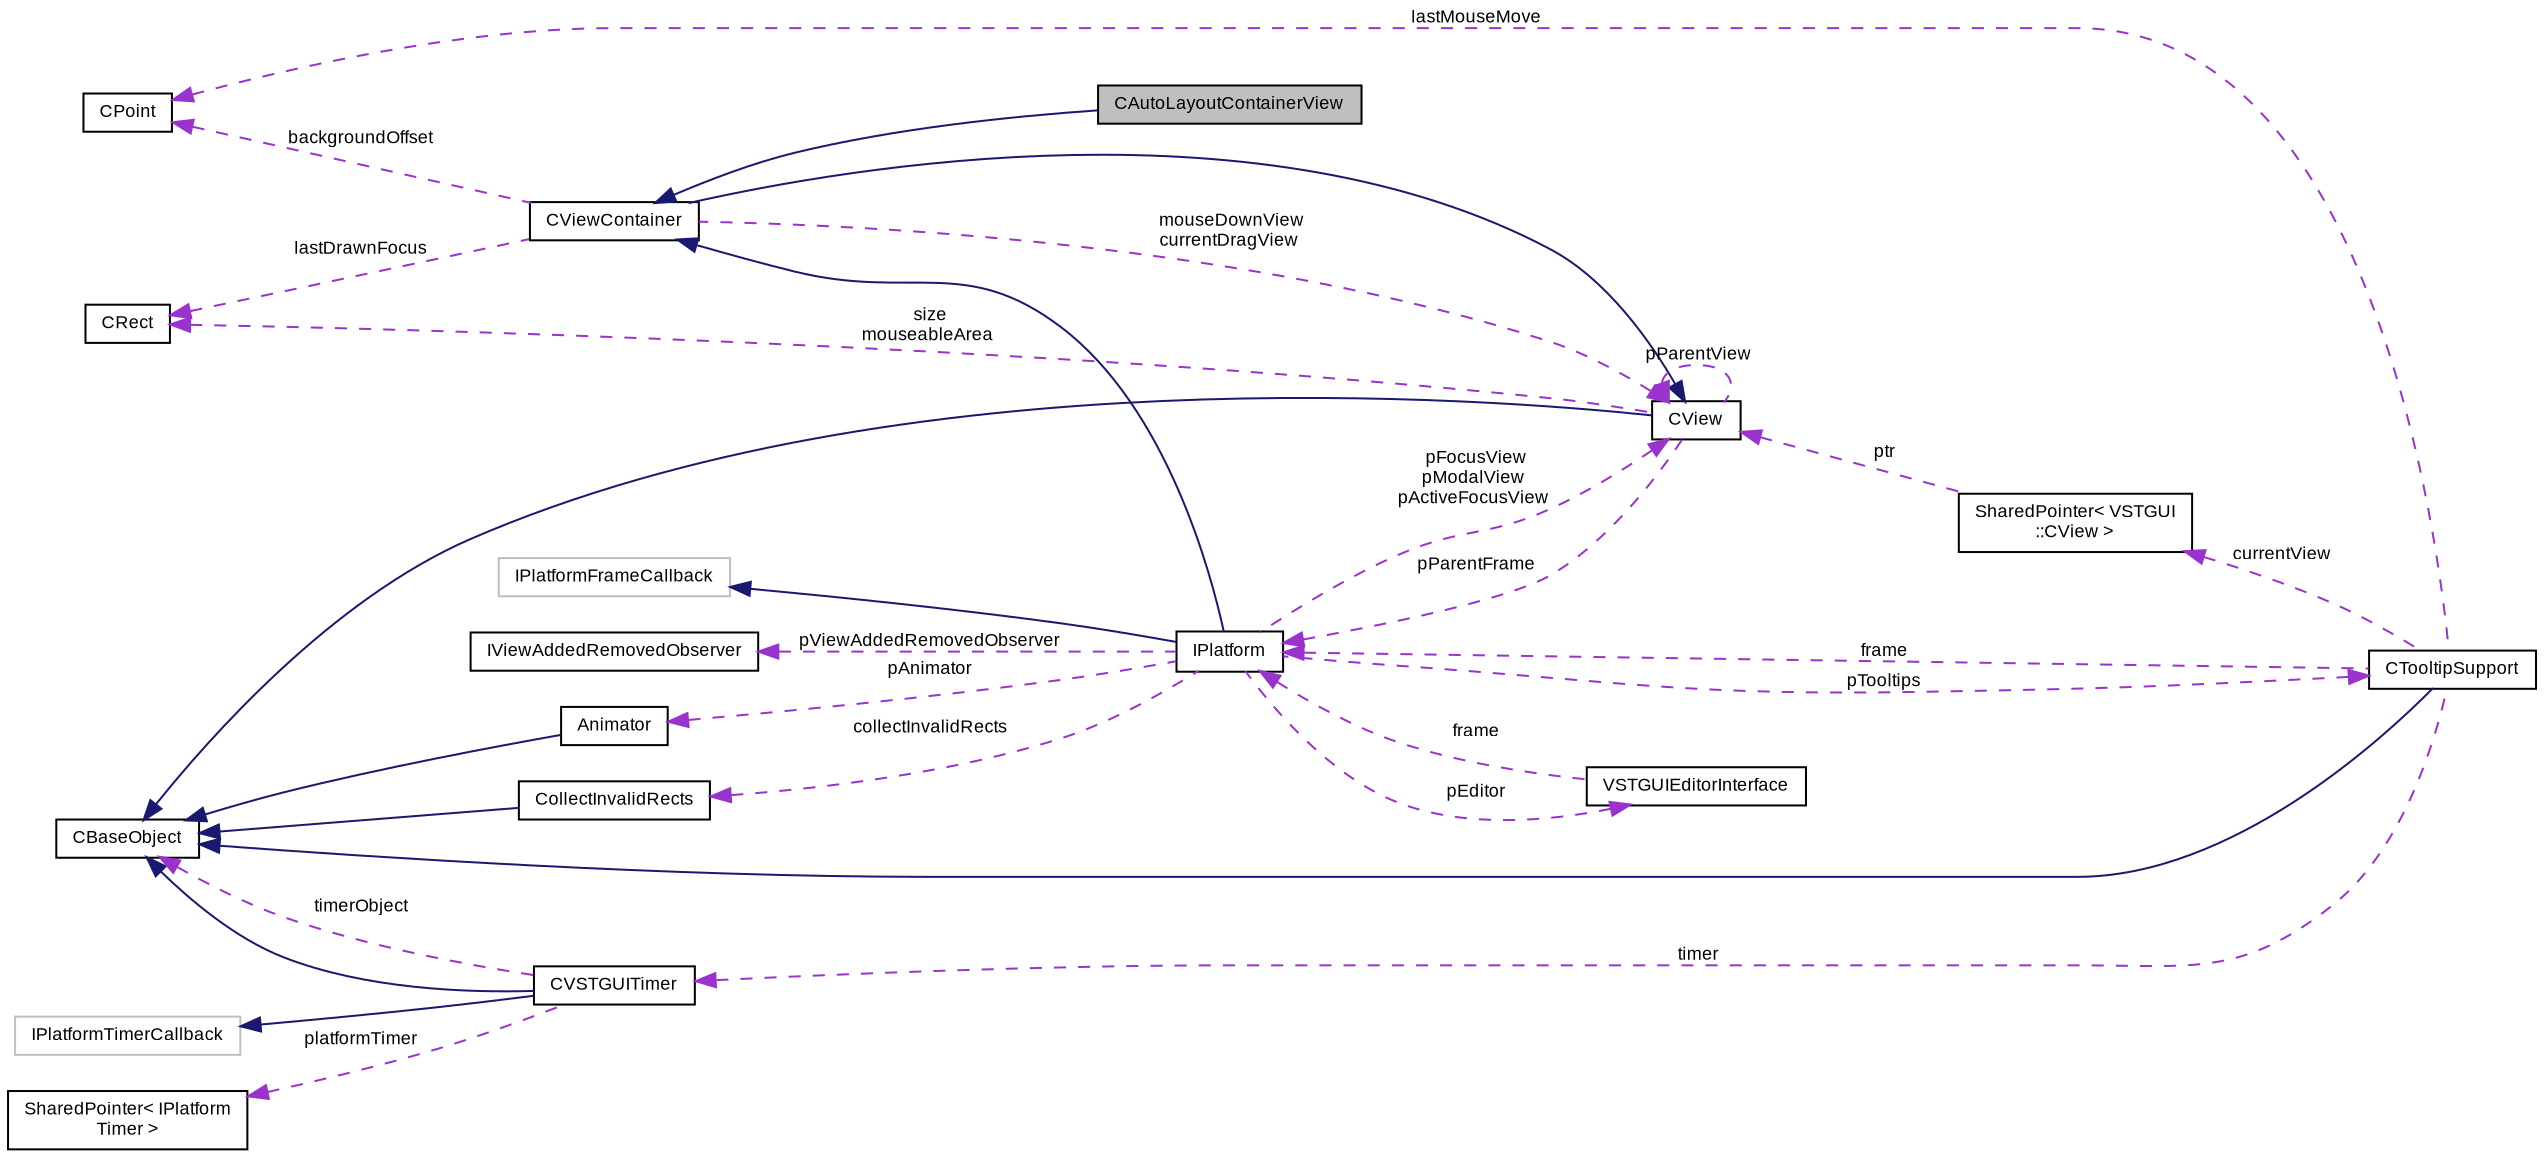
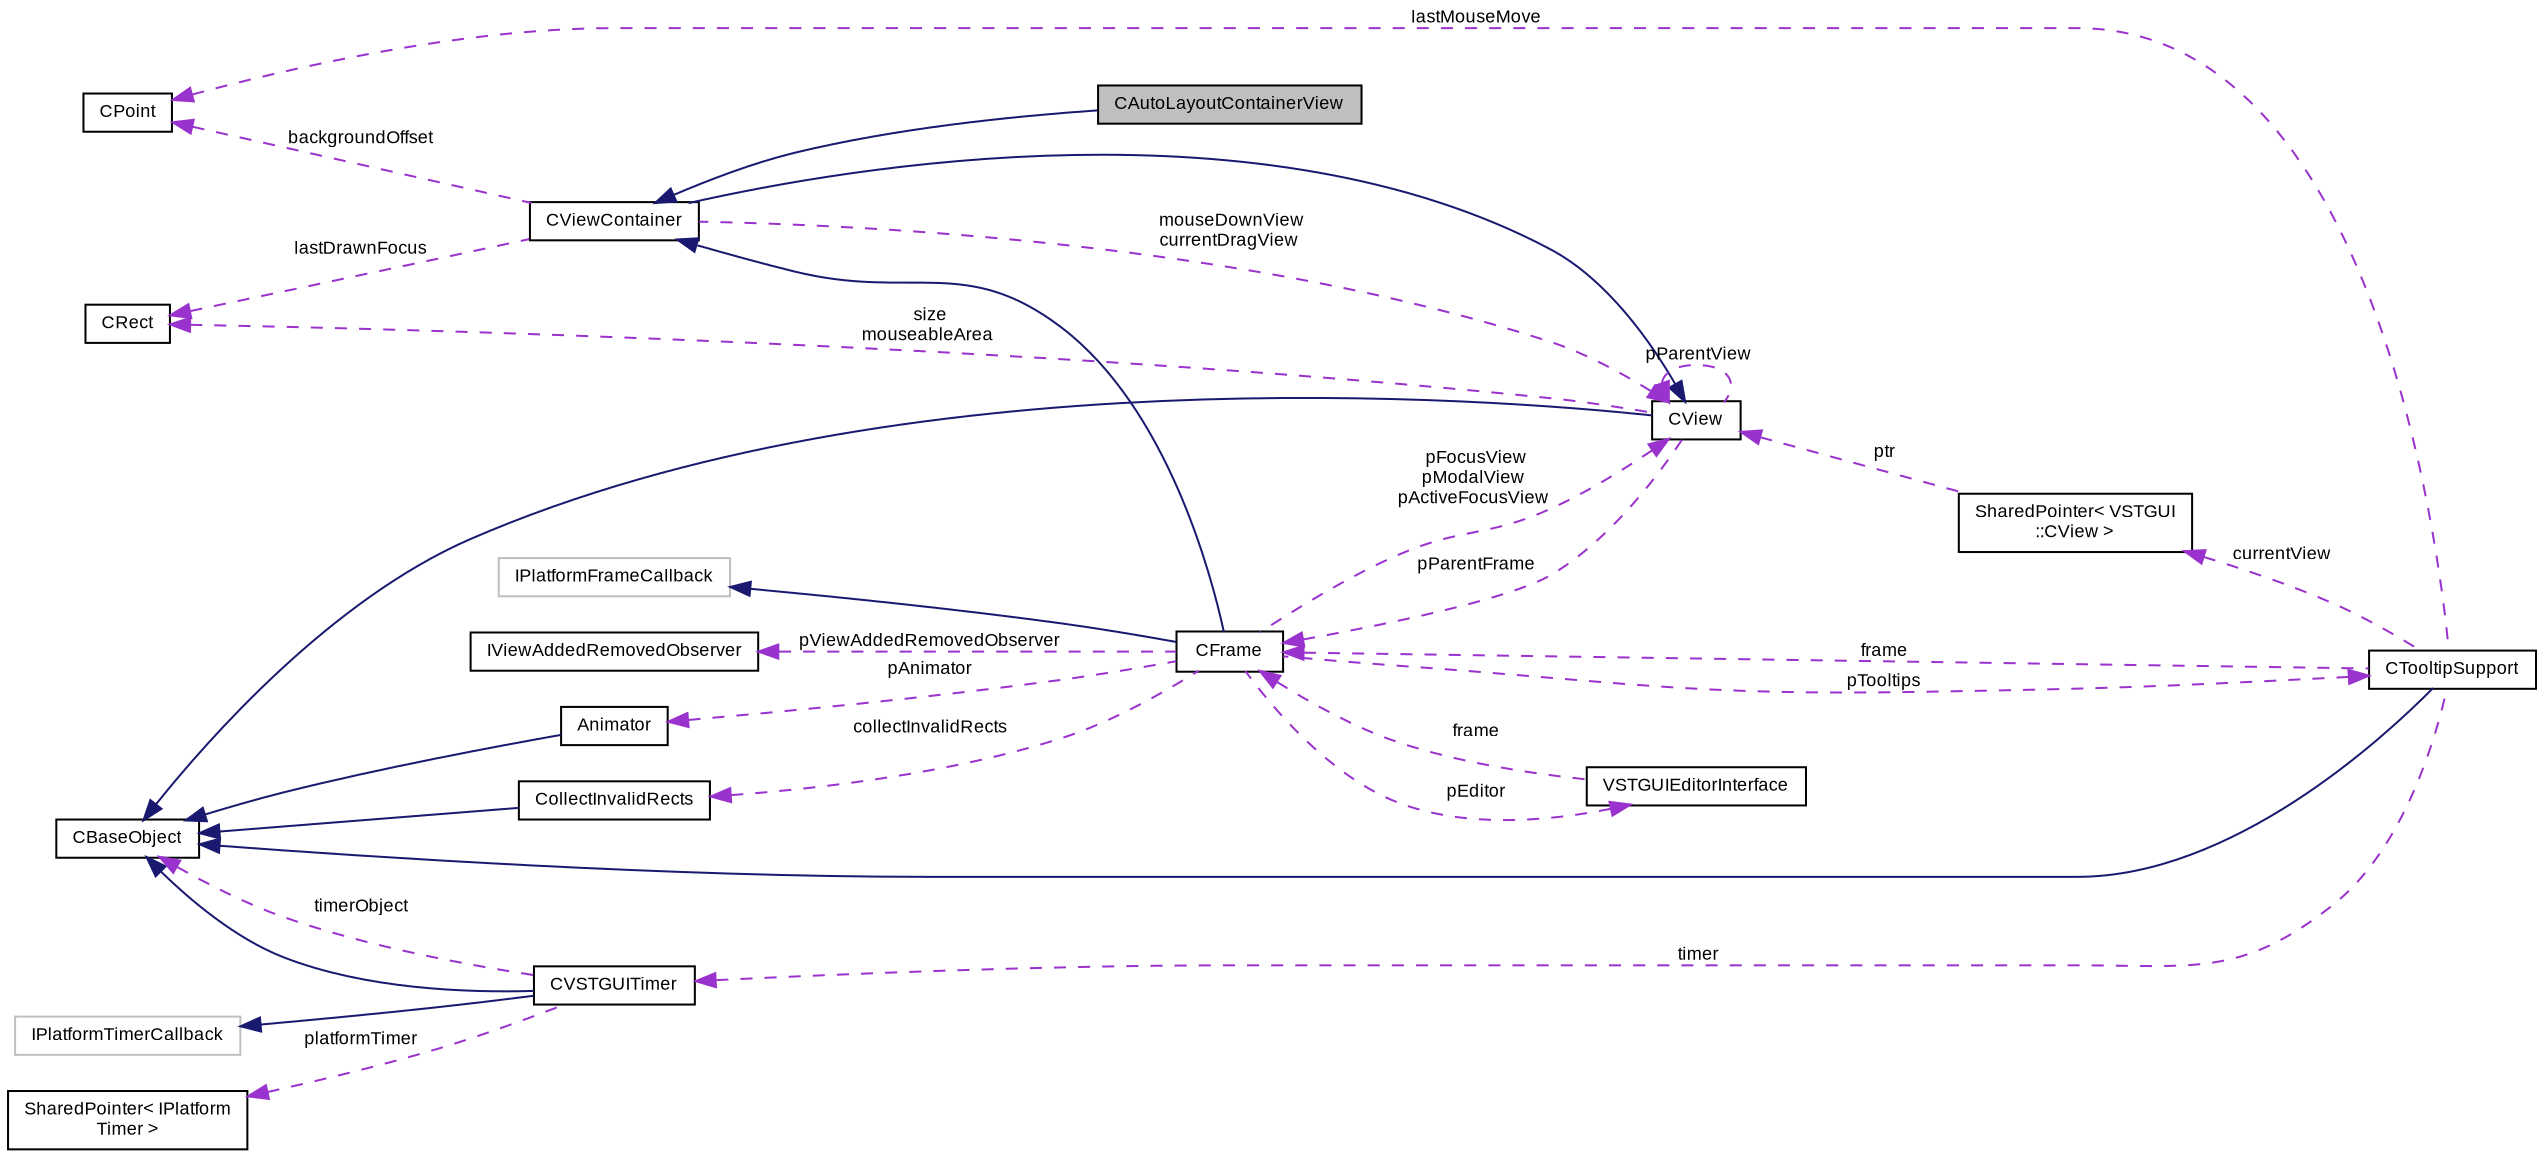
(1230, 652) -> (1230, 652)
